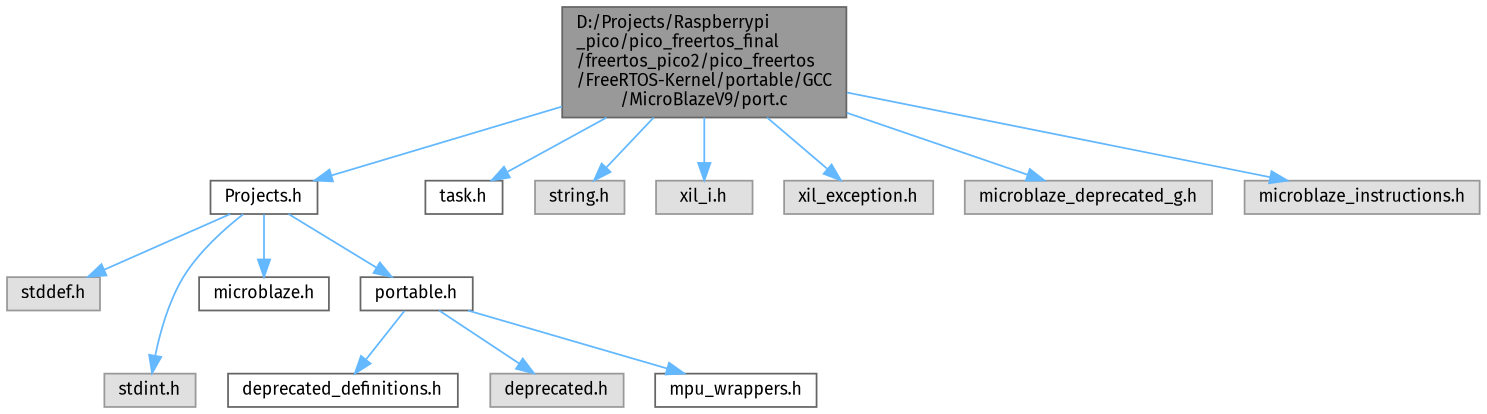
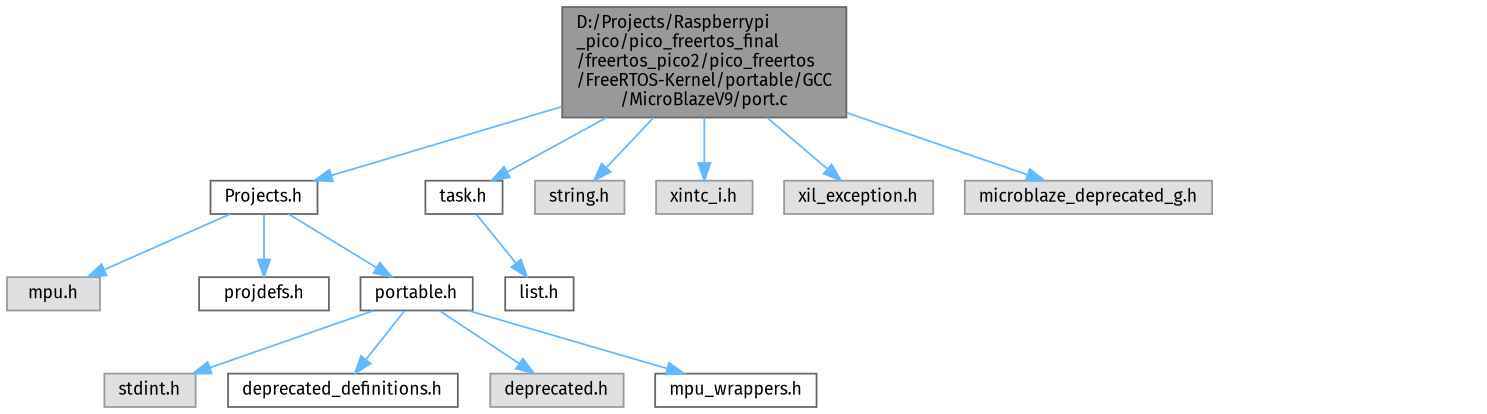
(704, 197) -> (704, 197)
(1362, 197) -> none
(184, 276) -> (292, 339)
(54, 294) -> (54, 294)
(264, 294) -> (264, 294)
none -> (539, 294)
